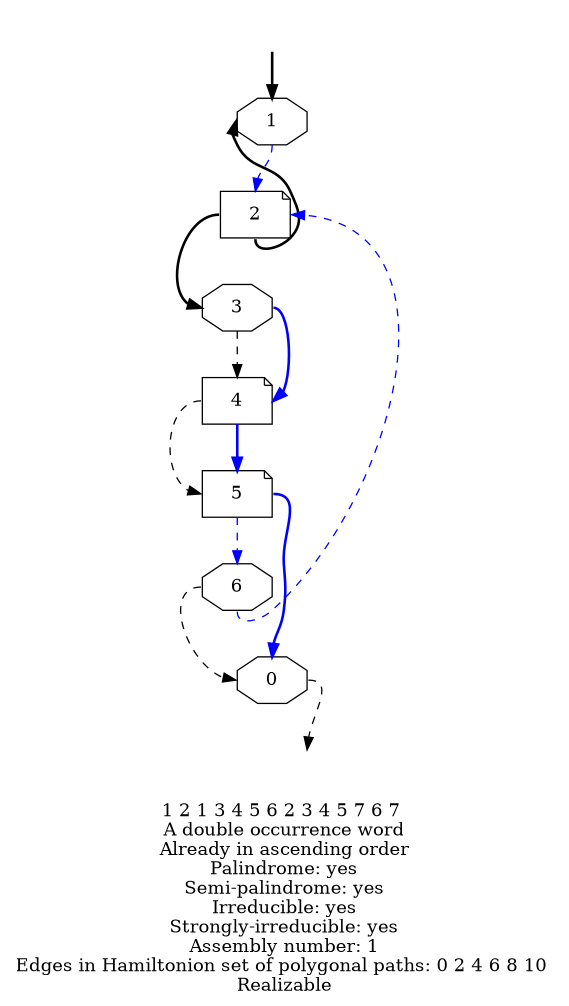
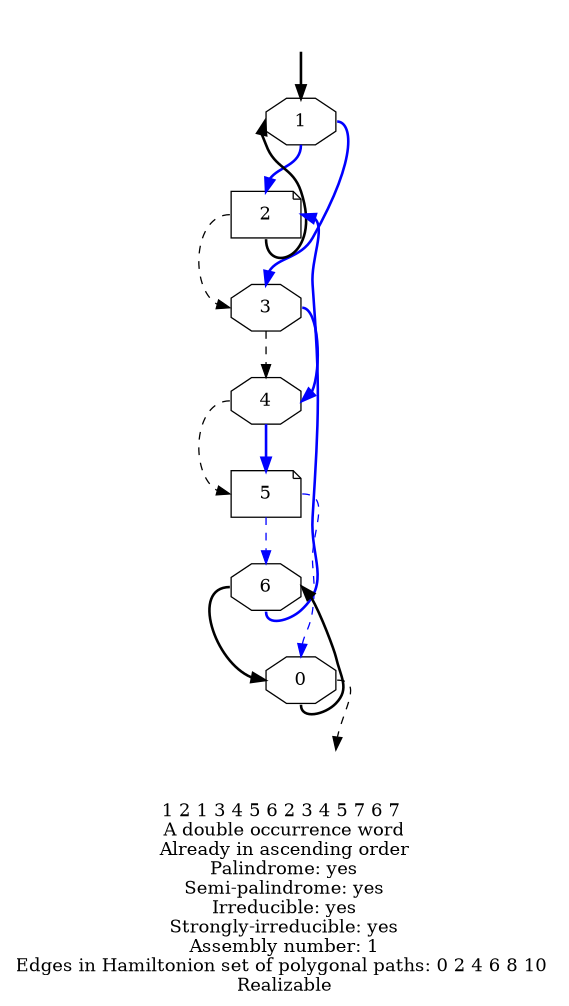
(268, 161) -> (291, 163)
none -> (329, 206)
(181, 251) -> (199, 255)
(237, 401) -> (266, 401)
(383, 425) -> (317, 438)
(284, 564) -> (313, 564)
(186, 634) -> (215, 634)
none -> (340, 670)
